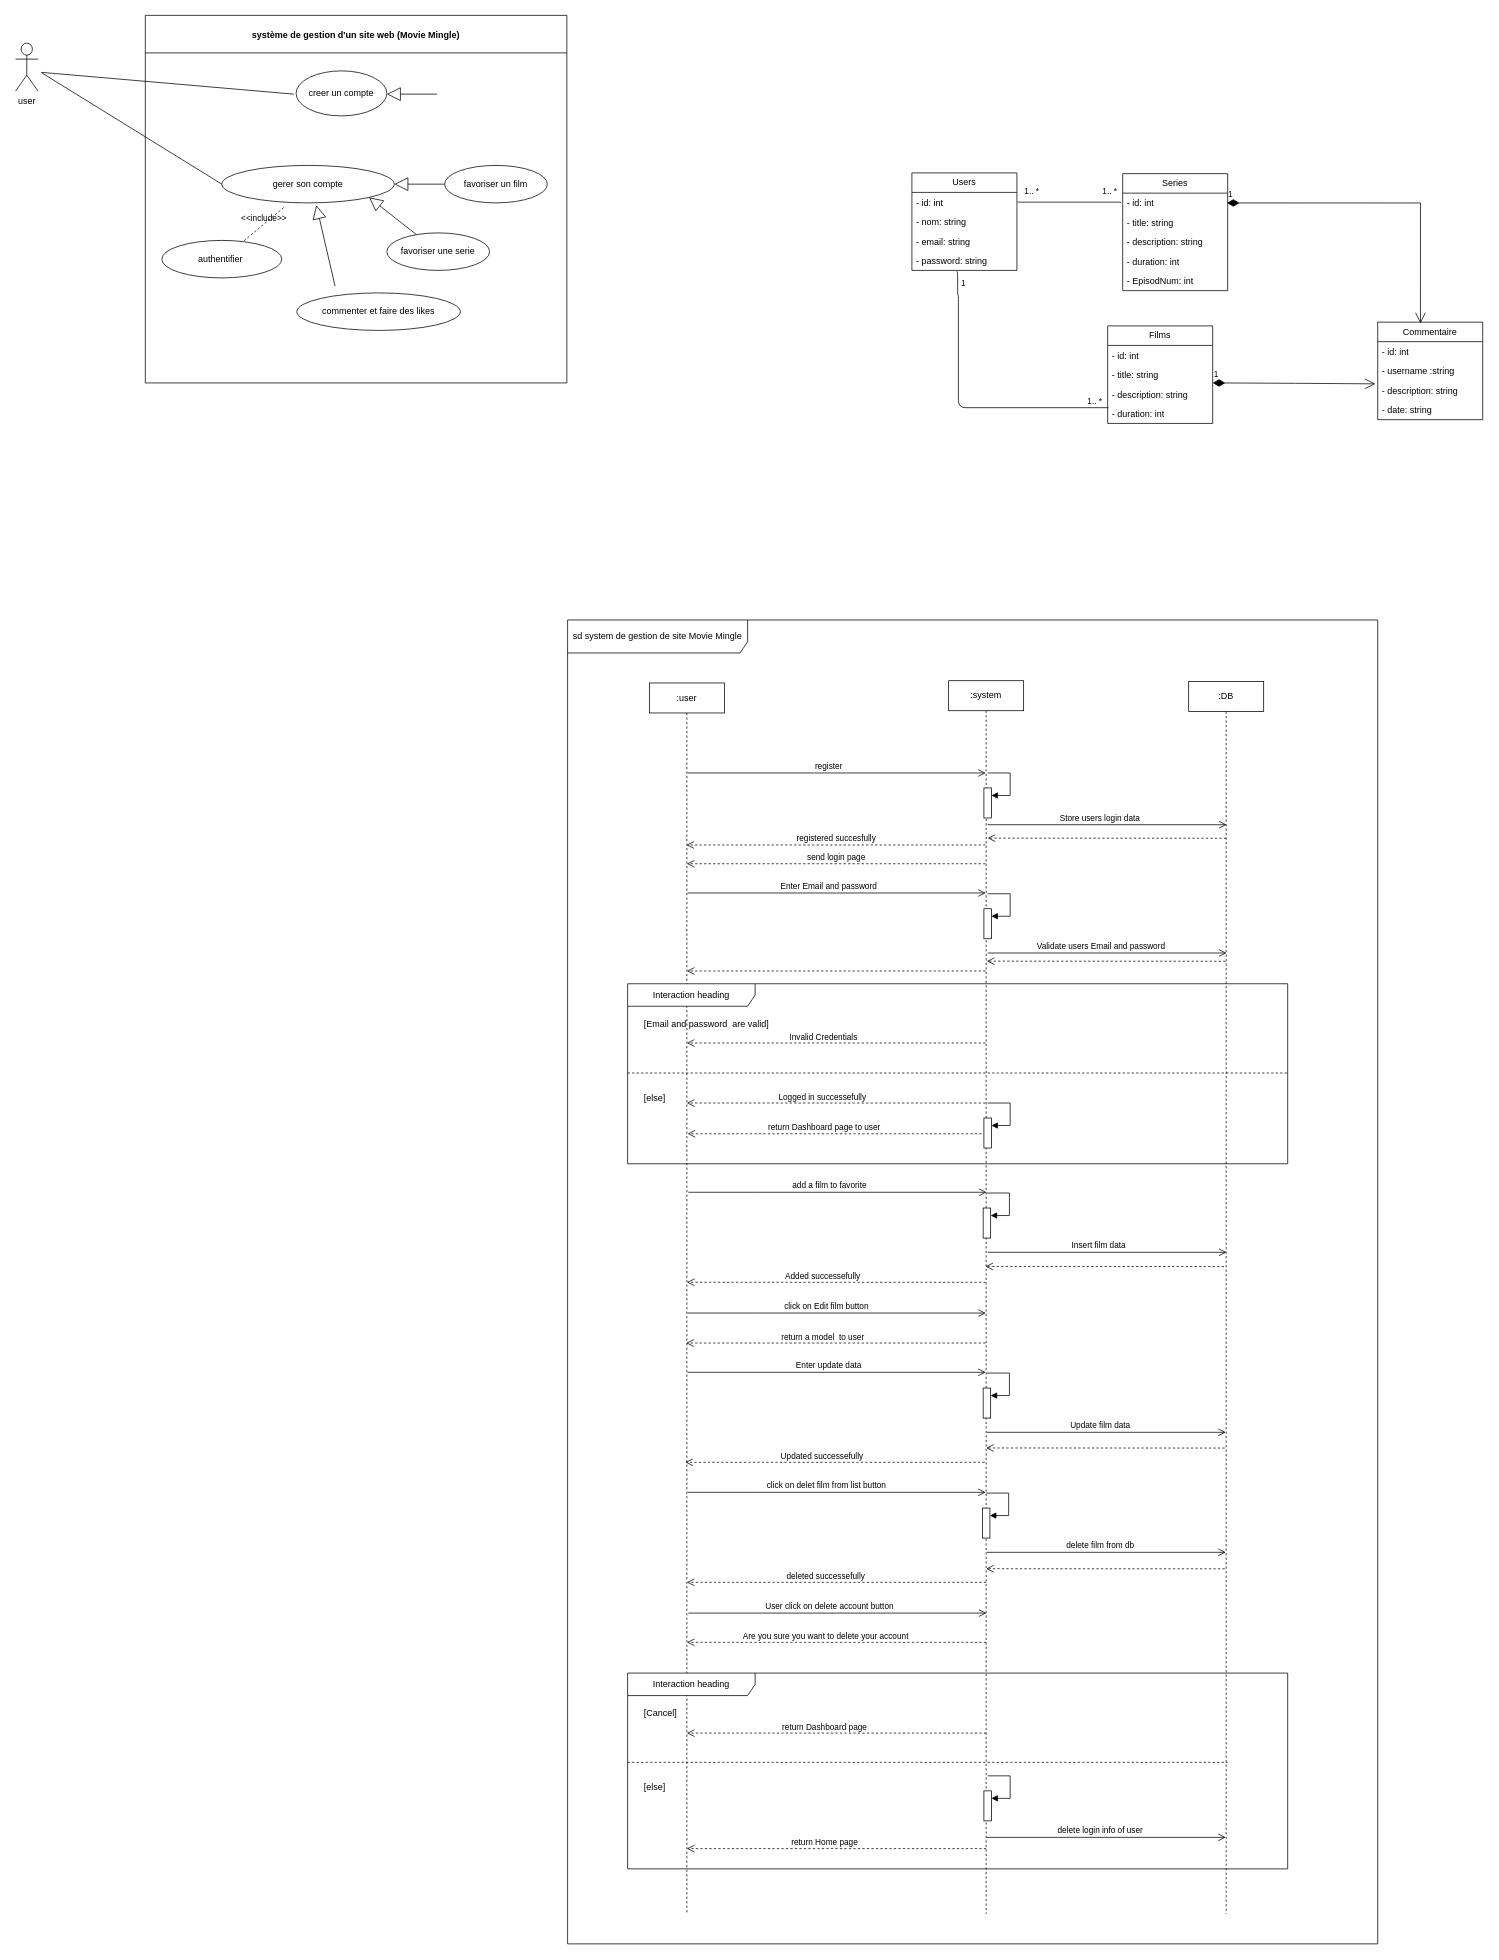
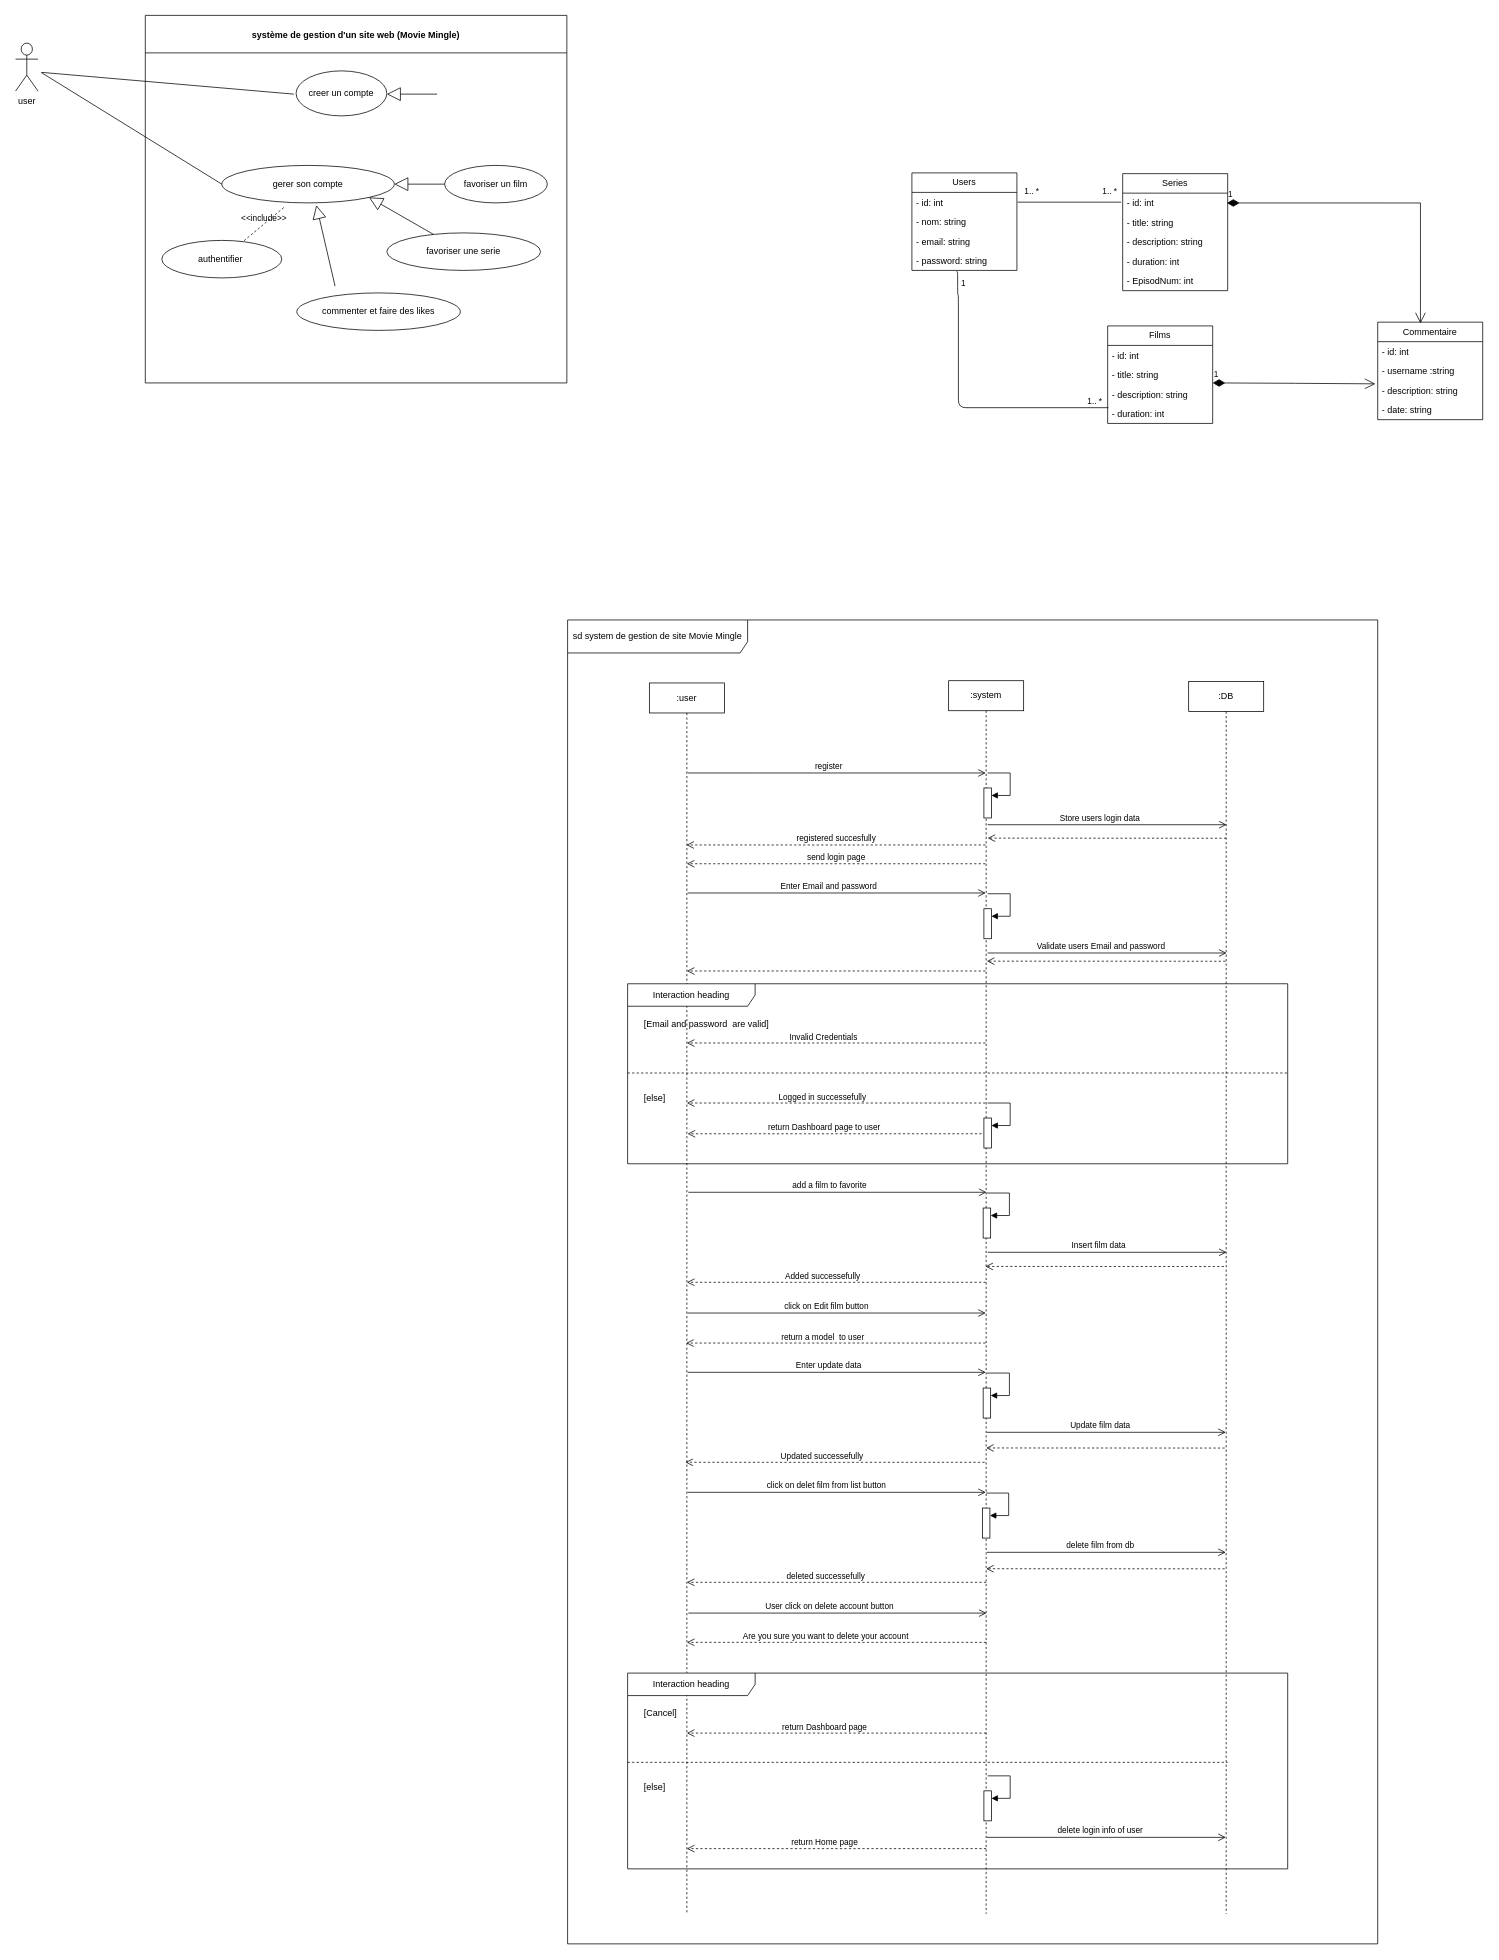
(438, 252) -> (464, 252)
